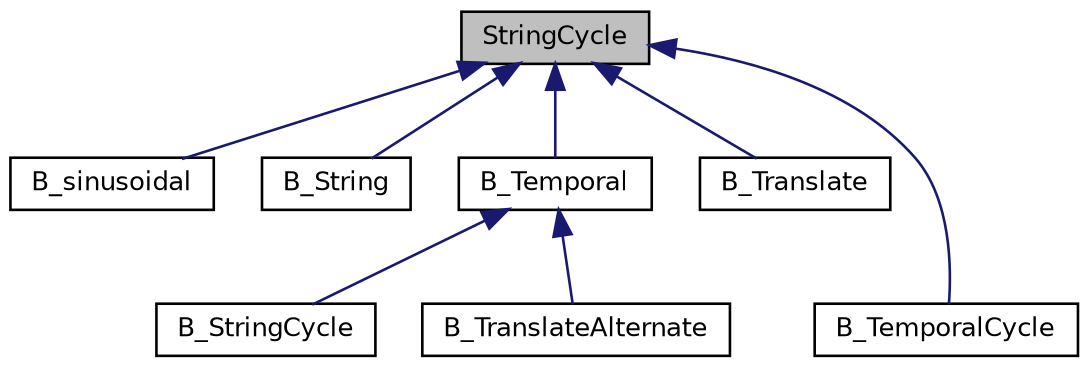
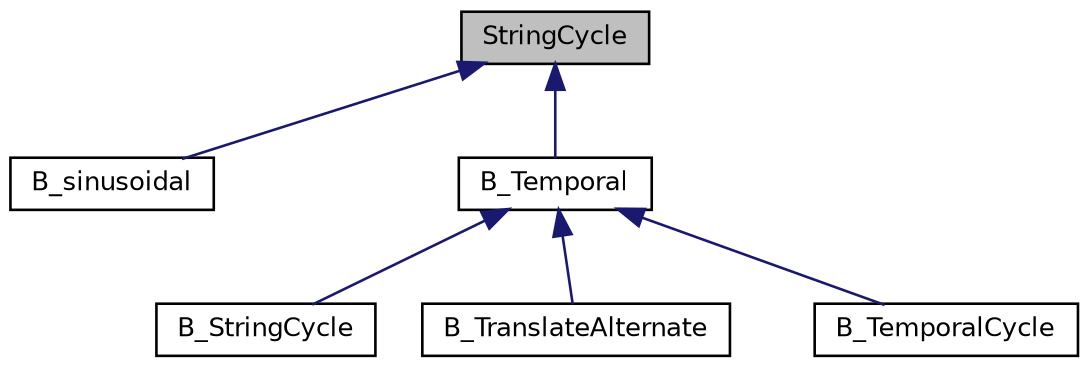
(872, 120) -> (763, 261)
(336, 184) -> none
(795, 184) -> none
